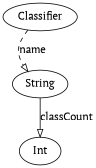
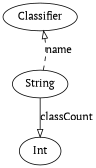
(19, 47) -> (46, 54)
